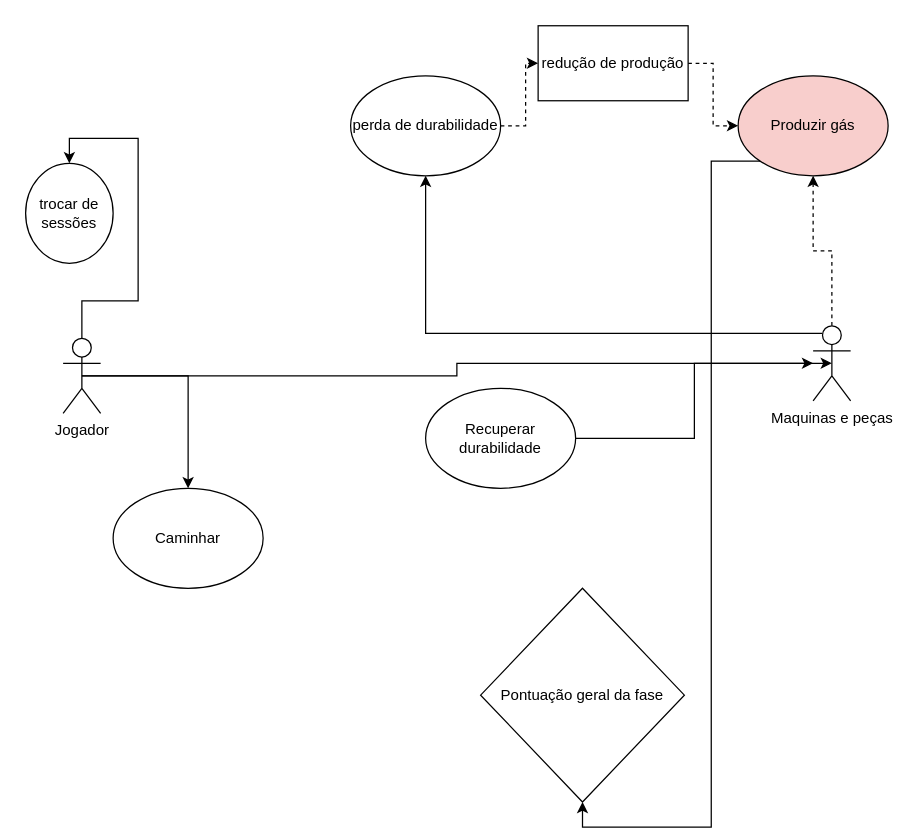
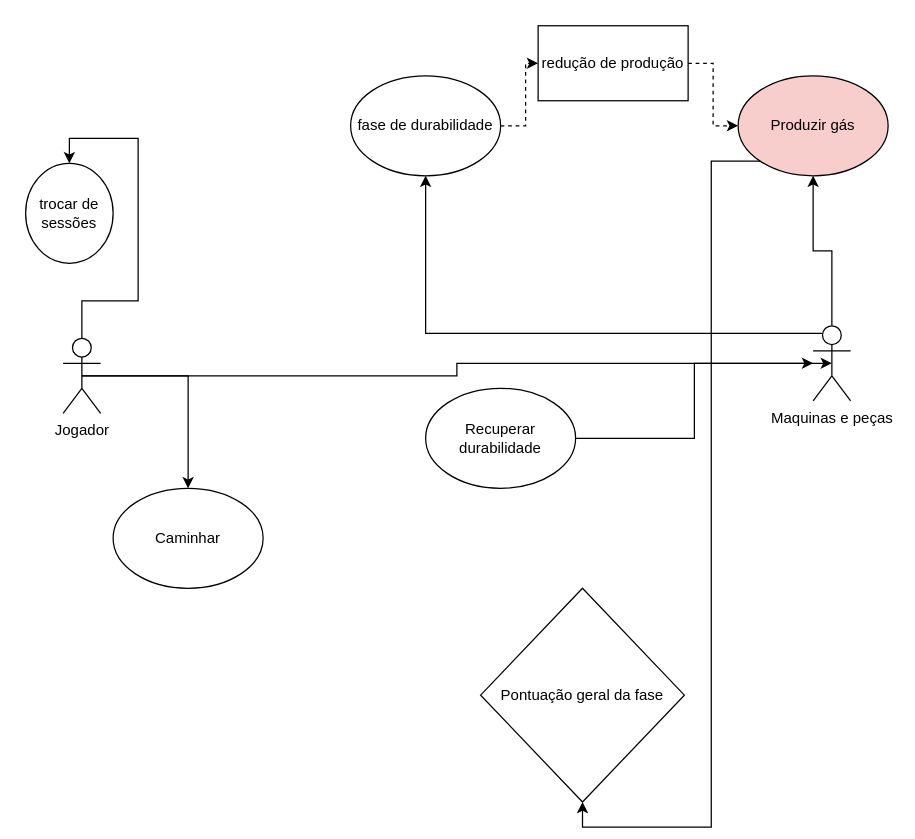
(426, 126) -> (426, 126)
(826, 251) -> (826, 251)
